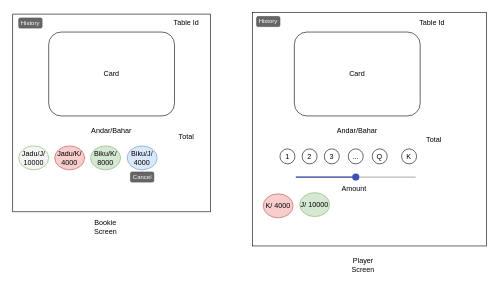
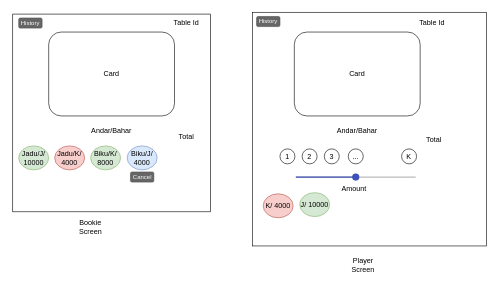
(380, 157) -> none
(33, 158) -> (33, 158)
(105, 227) -> (90, 227)
